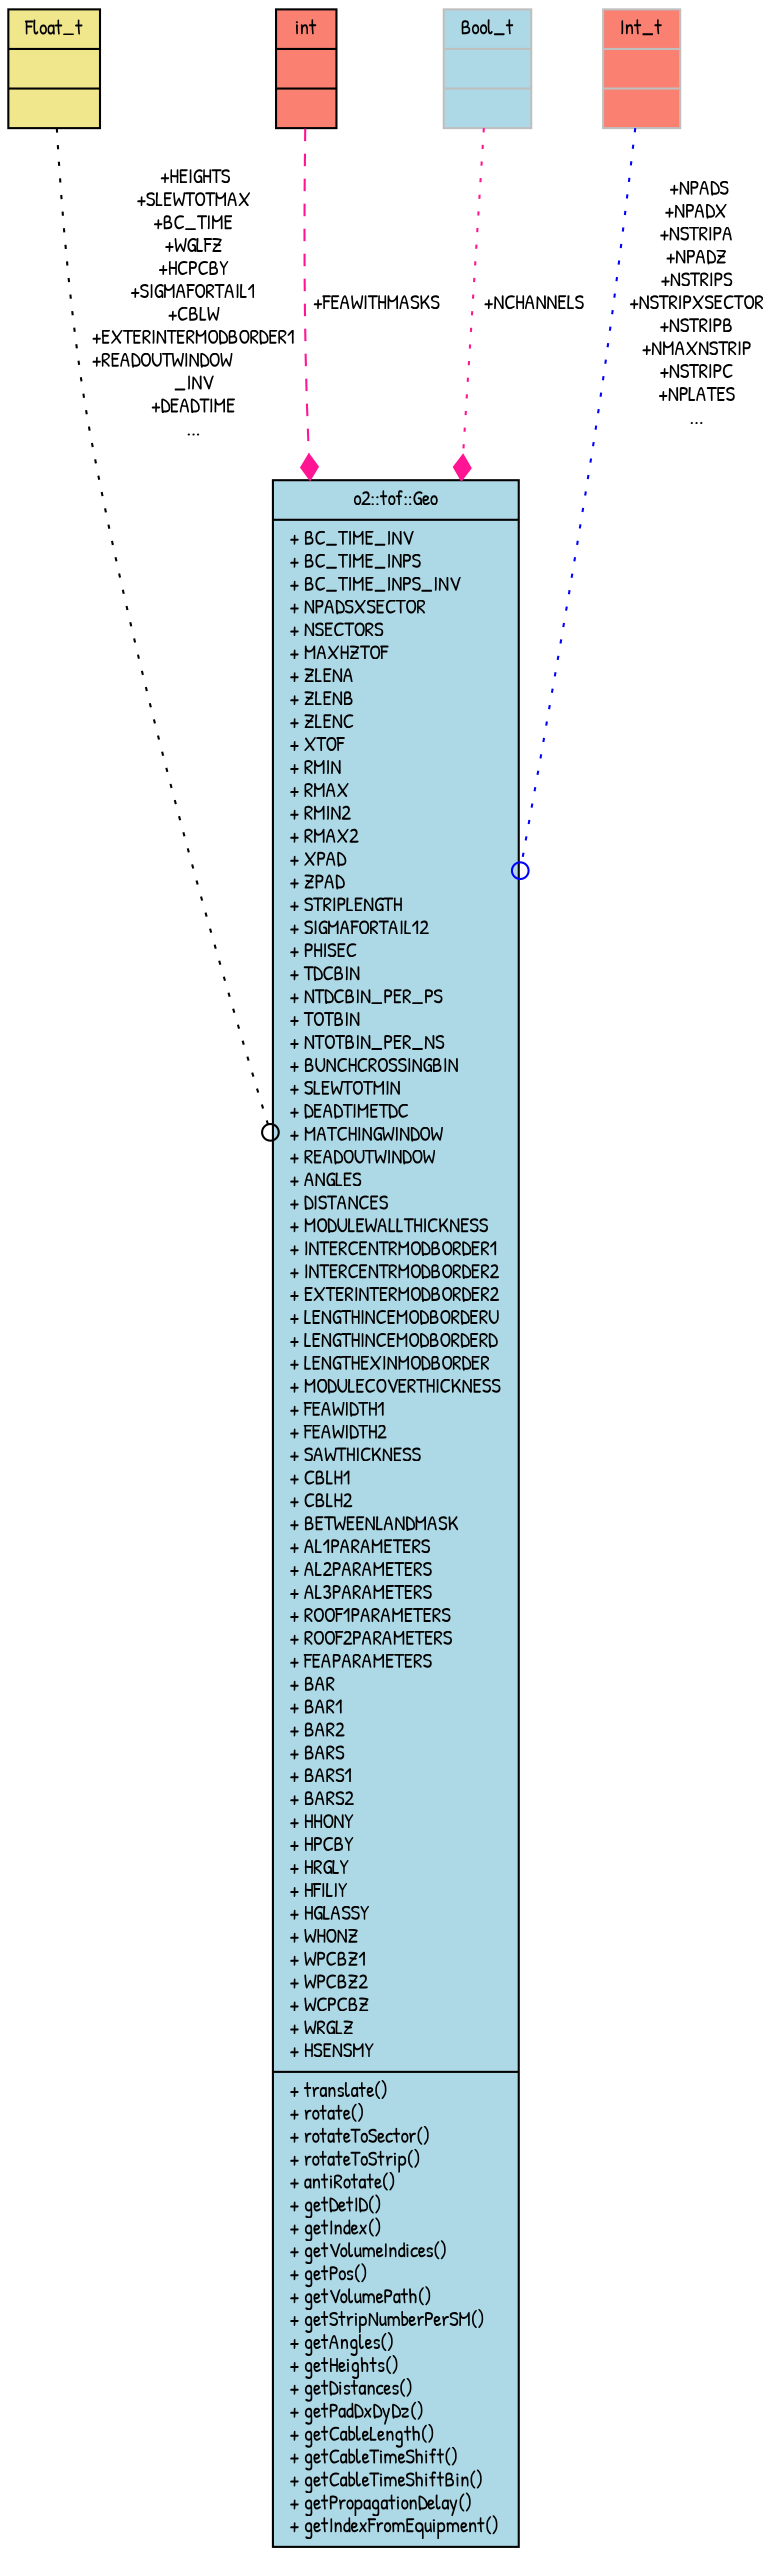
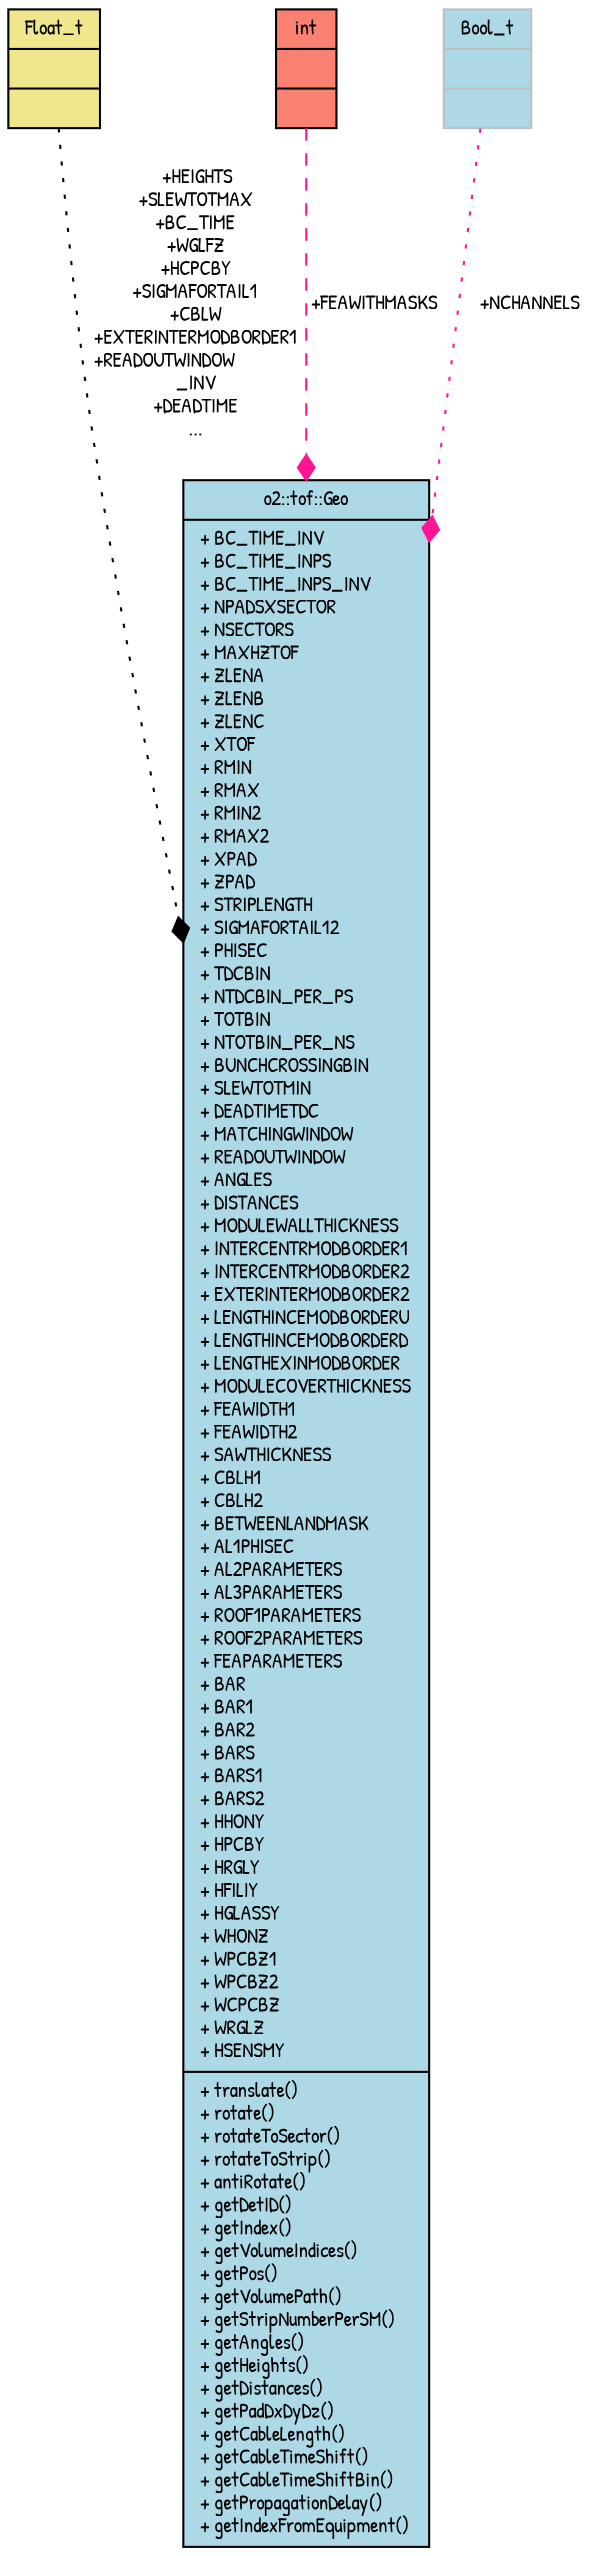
(642, 69) -> none
(133, 632) -> (107, 524)
(360, 1547) -> (248, 1547)
